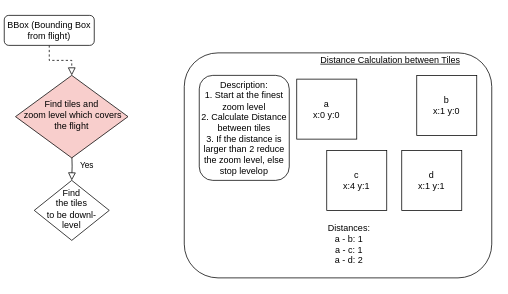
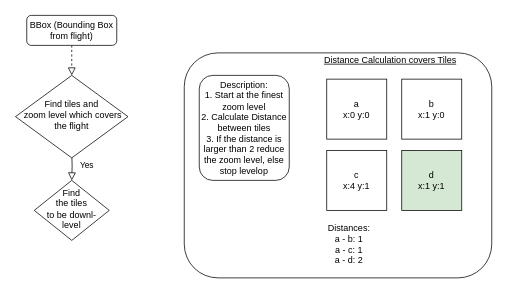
(49, 30) -> (72, 30)
(390, 60) -> (390, 60)
(447, 105) -> (432, 109)
(327, 109) -> (357, 109)
(72, 117) -> (72, 117)
(432, 180) -> (432, 180)
